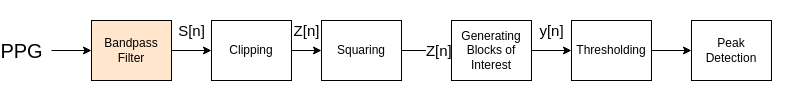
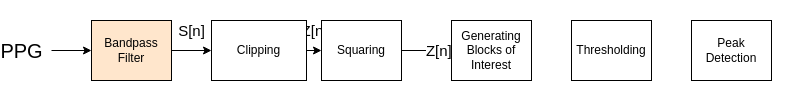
(252, 51) -> (259, 51)
(548, 51) -> none
(668, 51) -> none
